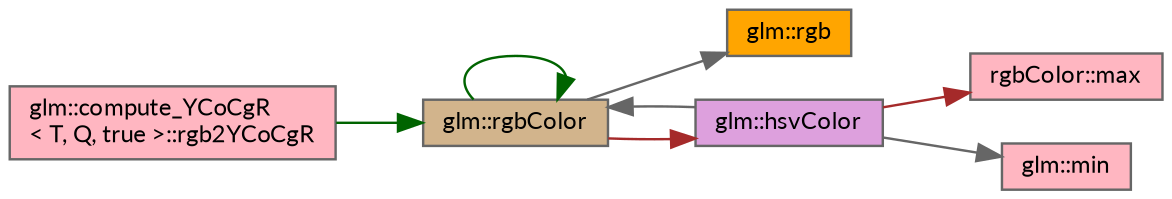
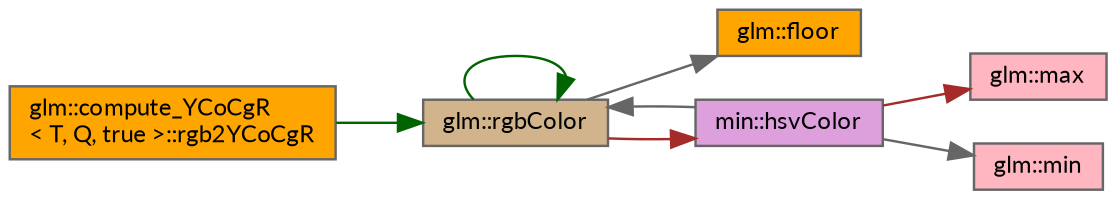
(789, 33) -> (789, 33)
(1066, 77) -> (1038, 77)
(173, 123) -> (173, 123)
(789, 123) -> (789, 123)
